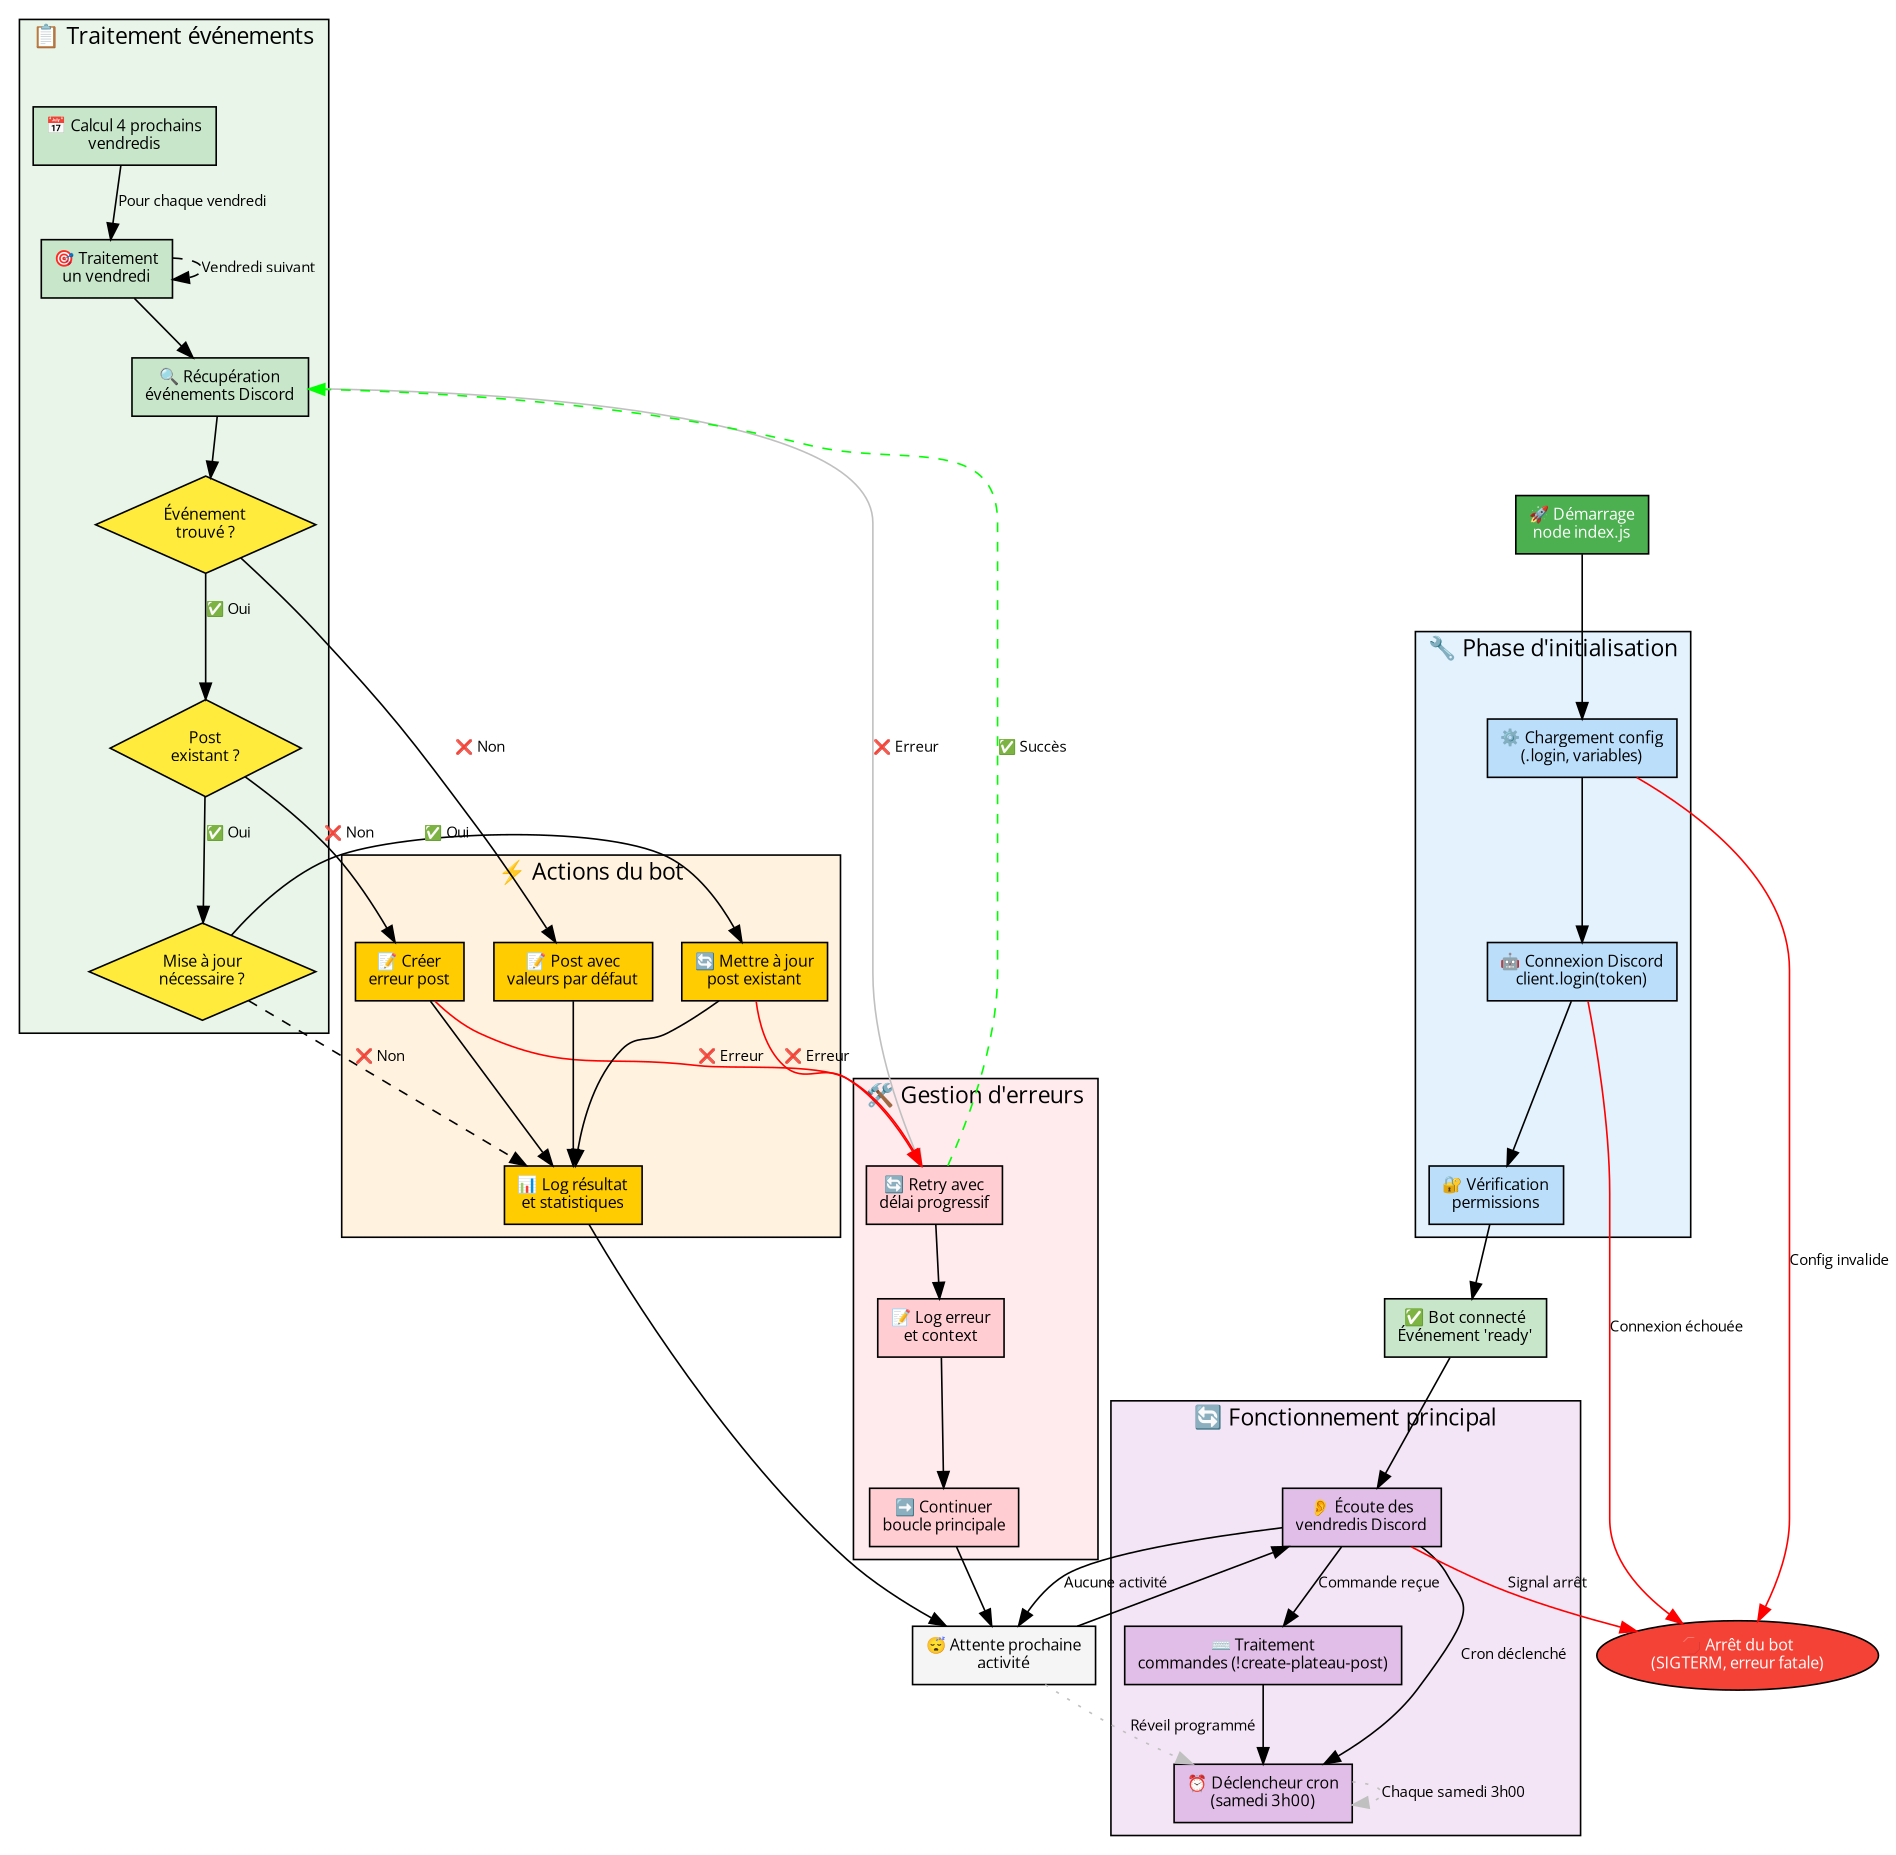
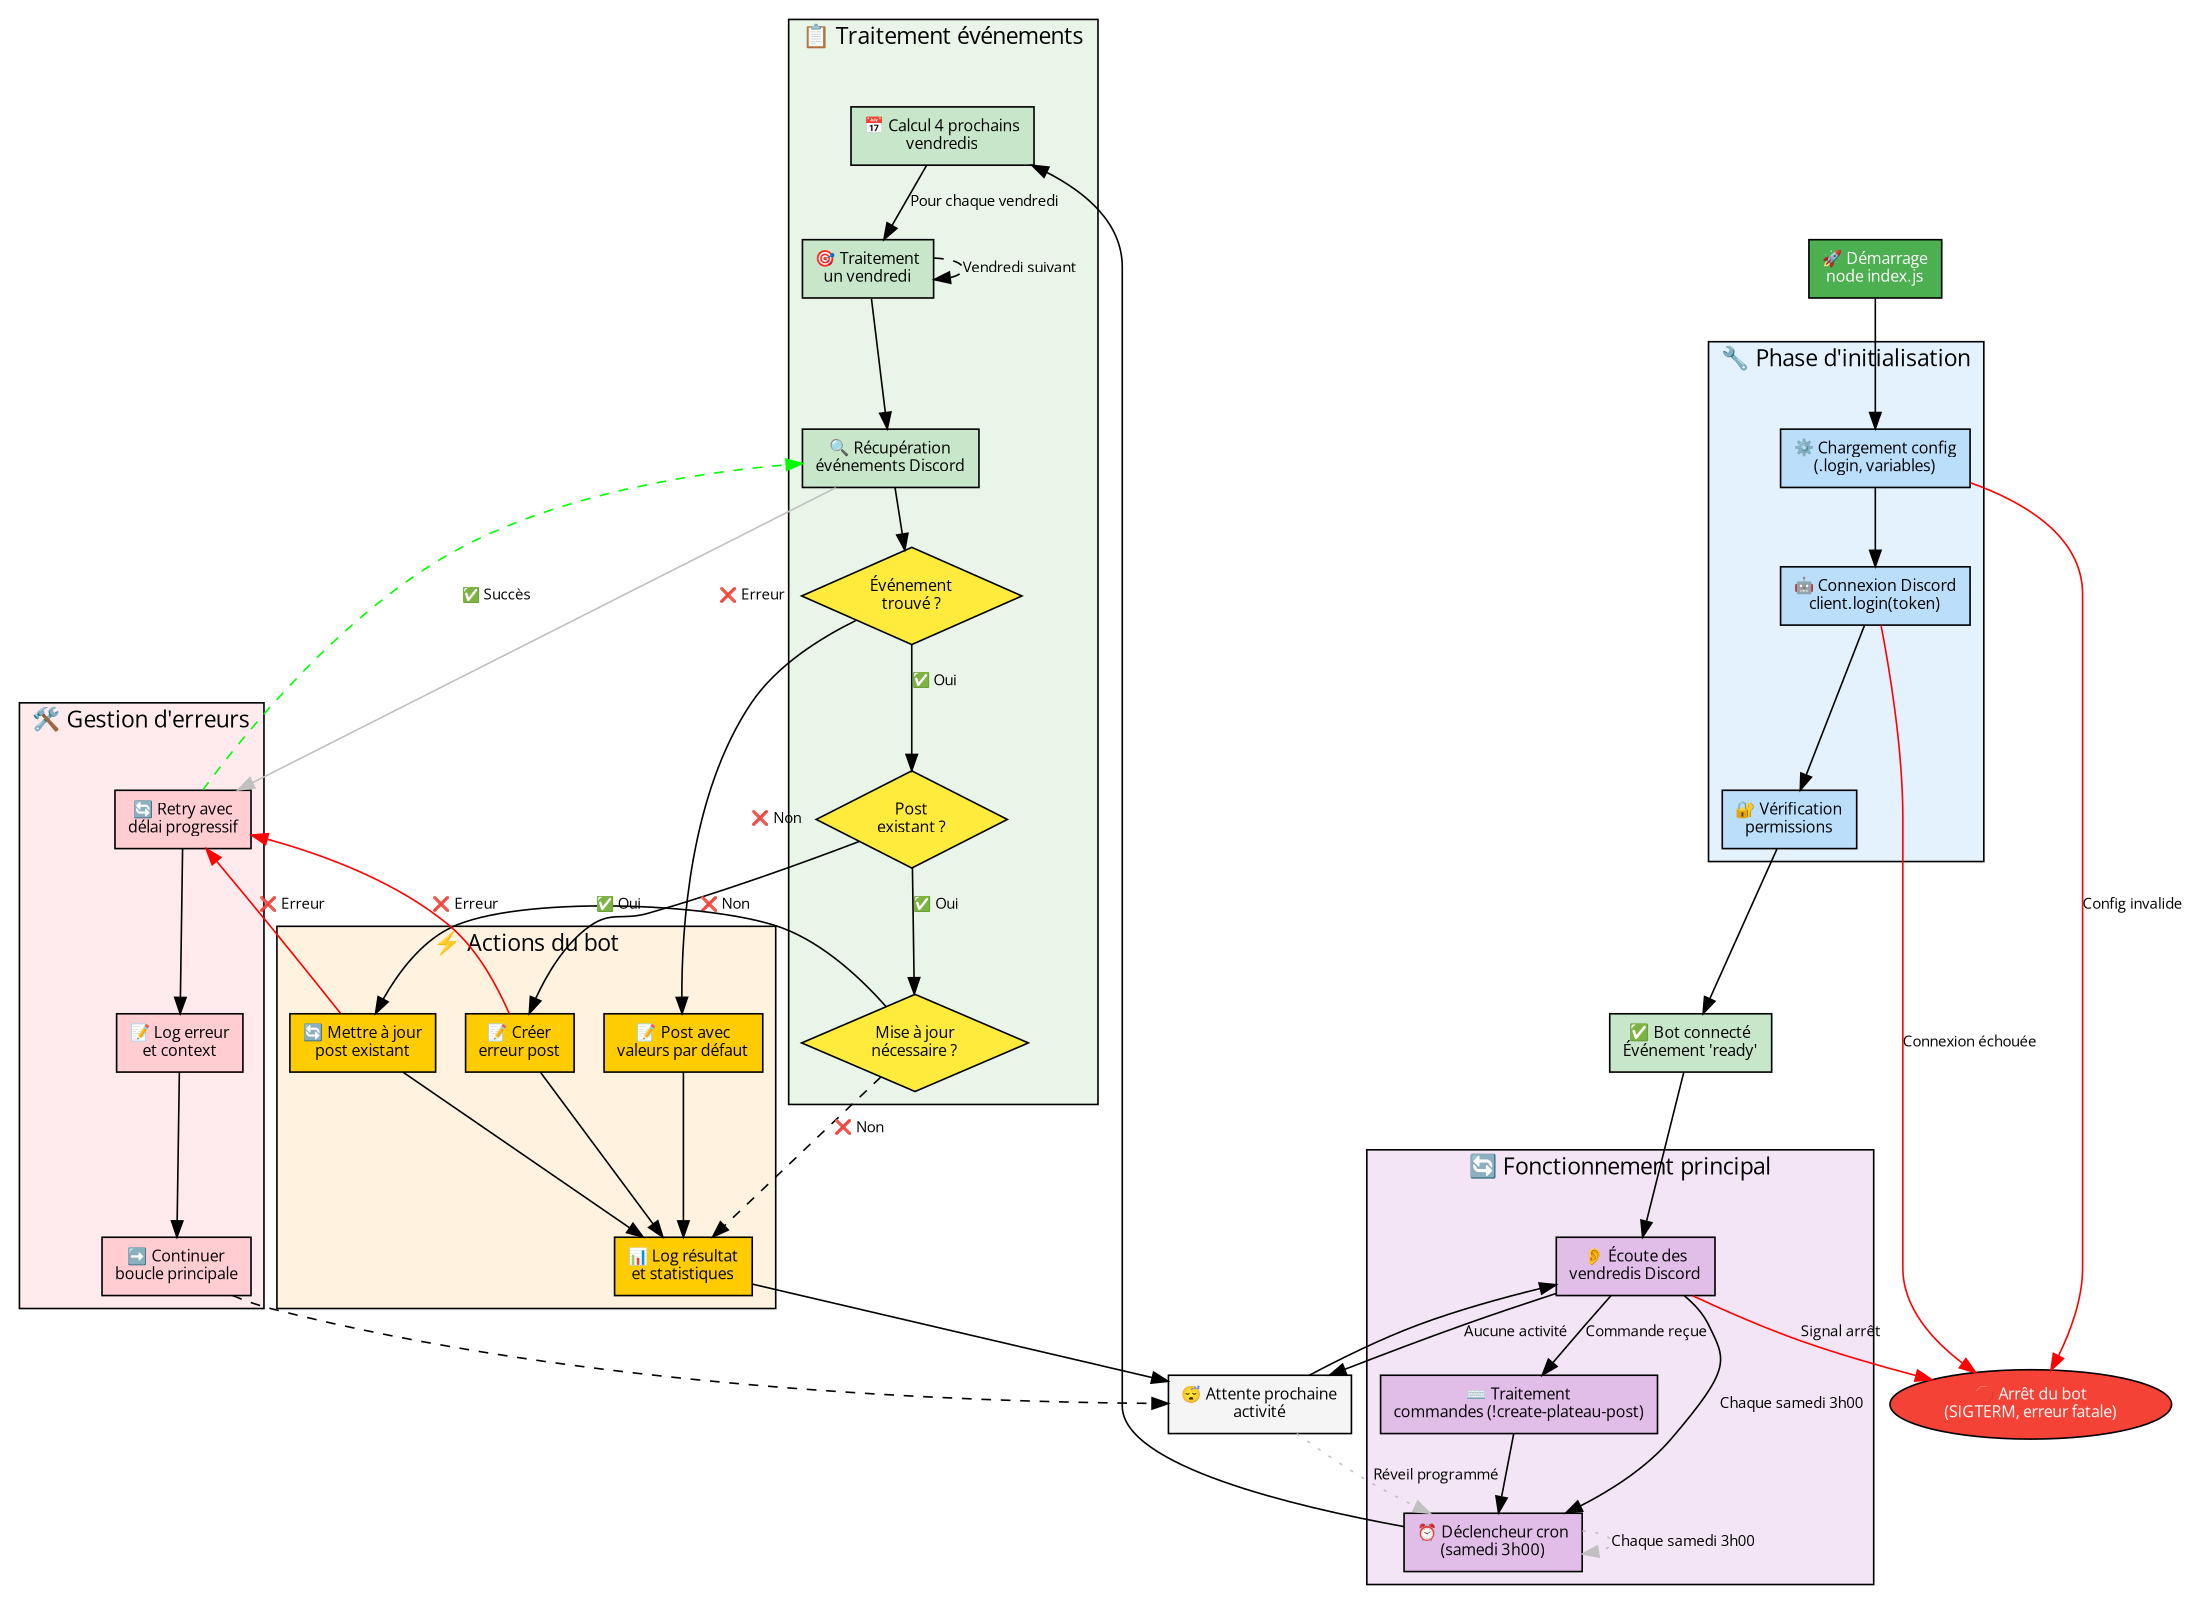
none -> (1122, 932)
(971, 1579) -> (688, 1378)
(1514, 1655) -> (1792, 1404)
